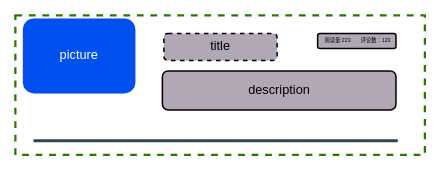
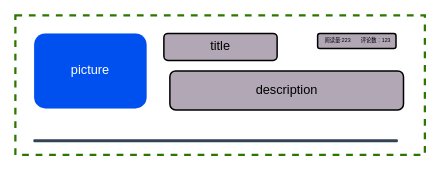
(221, 47) -> (221, 47)
(79, 56) -> (90, 71)
(279, 90) -> (287, 90)
